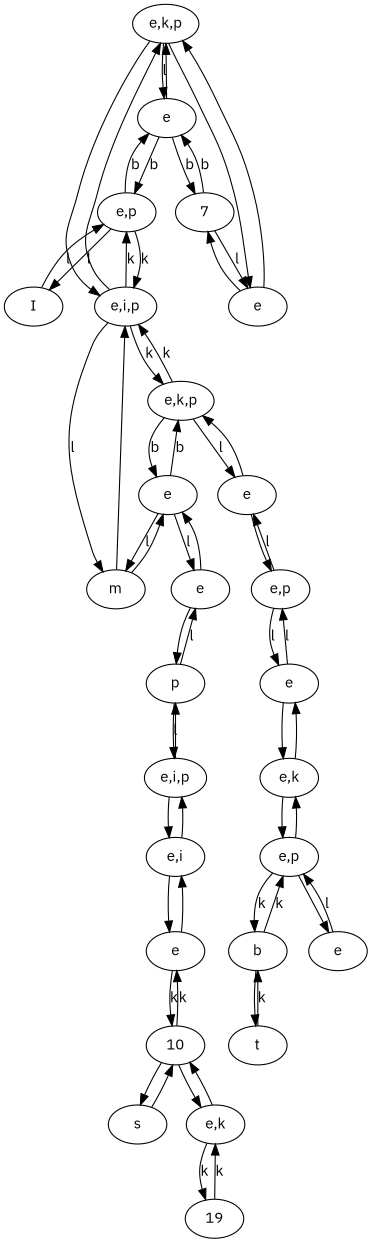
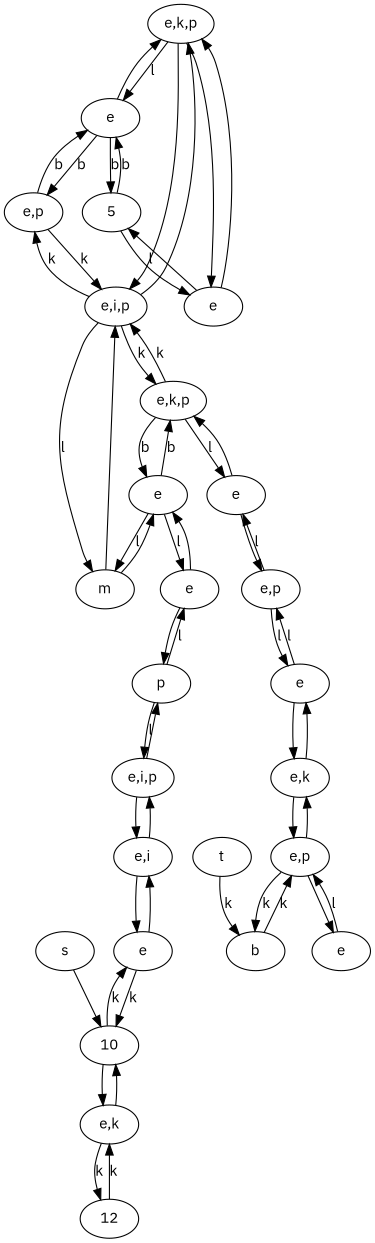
(205, 212) -> (112, 212)
(34, 307) -> none
(254, 993) -> none
(153, 1078) -> none
(214, 1219) -> (109, 1219)
